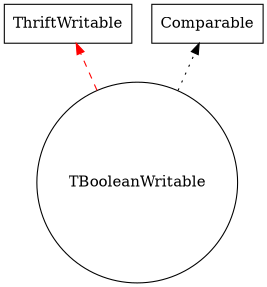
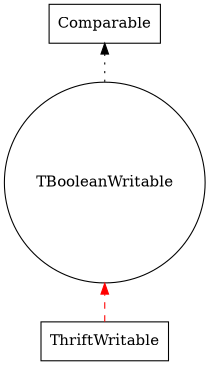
(89, 72) -> (105, 308)
